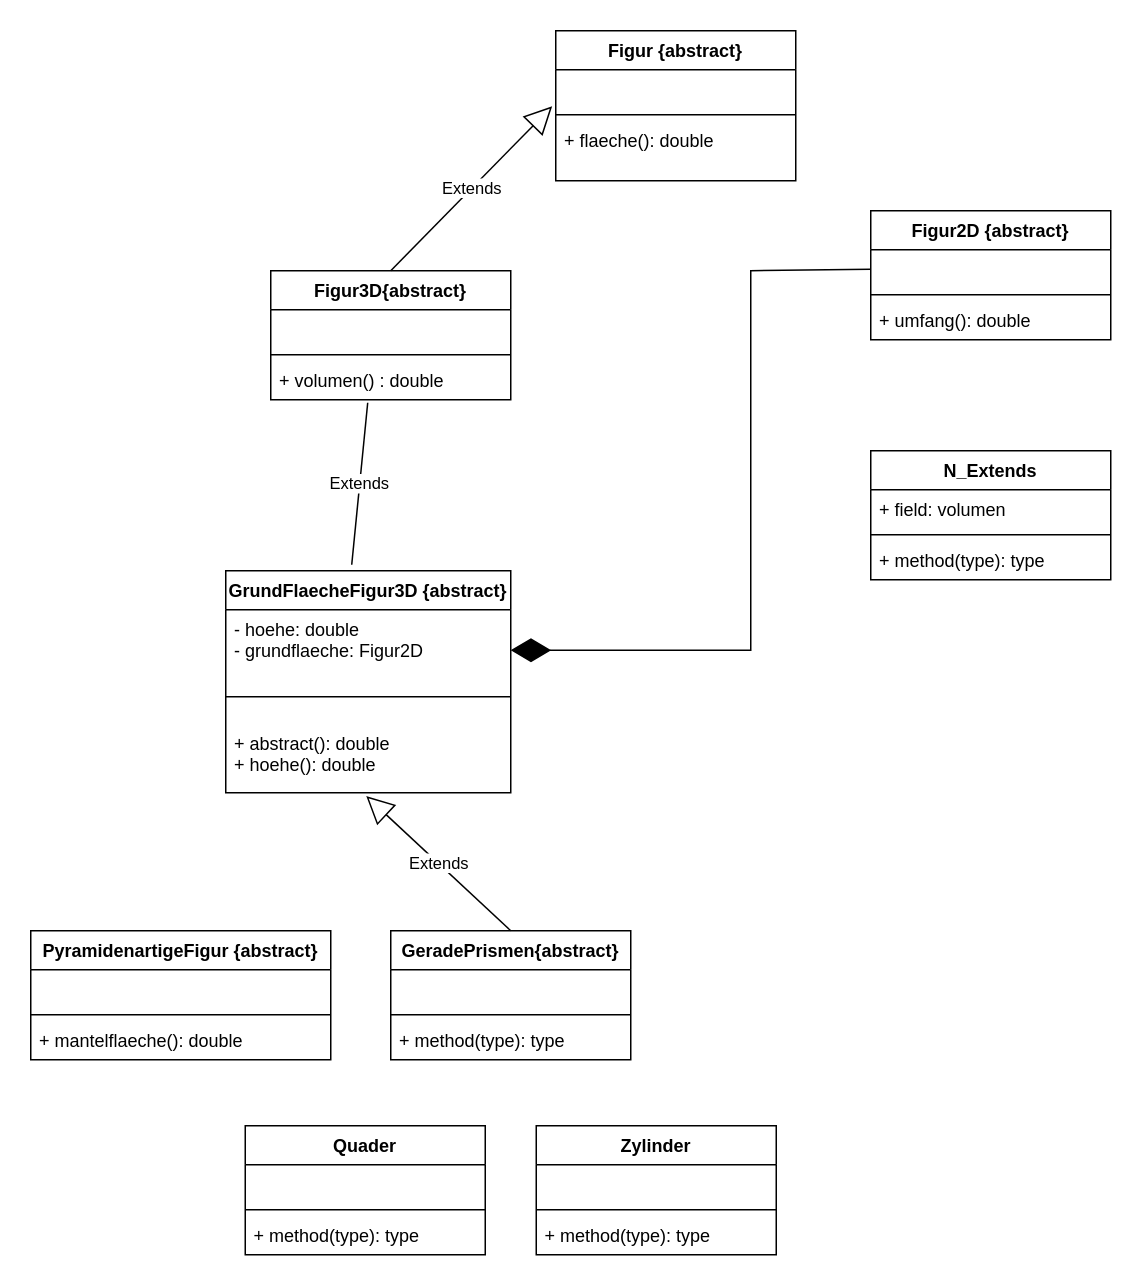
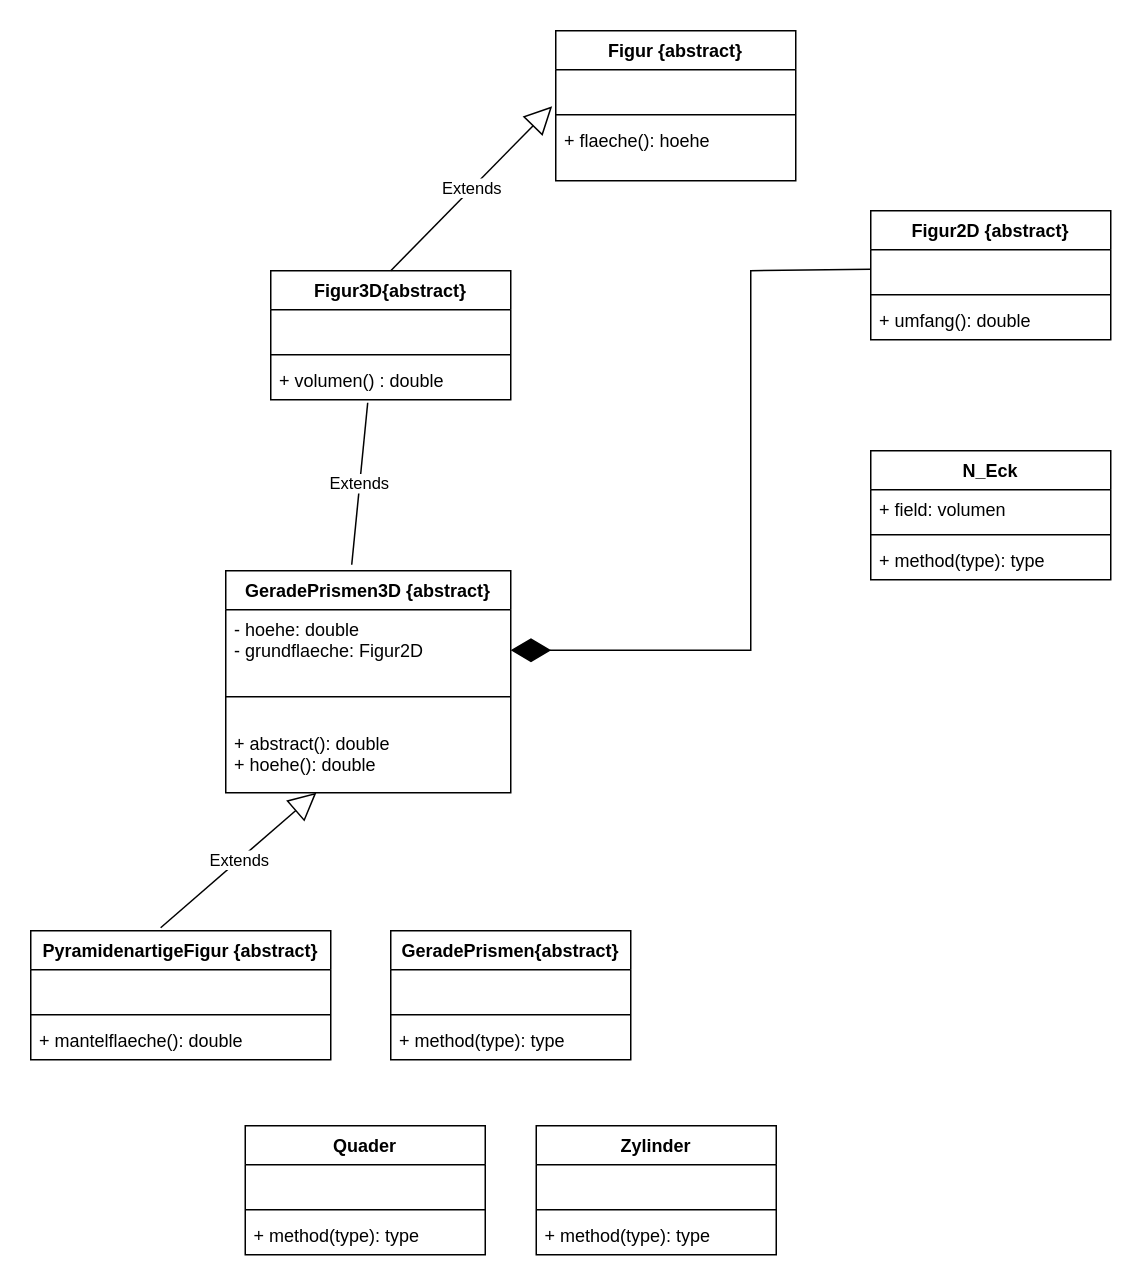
(648, 141) -> (645, 141)
(990, 471) -> (990, 471)
(368, 591) -> (368, 591)
none -> (228, 869)
(448, 873) -> none
